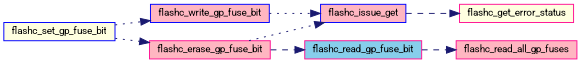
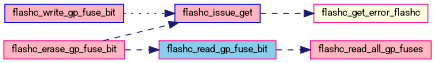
(517, 13) -> (371, 13)
(59, 32) -> none
(282, 33) -> (136, 33)
